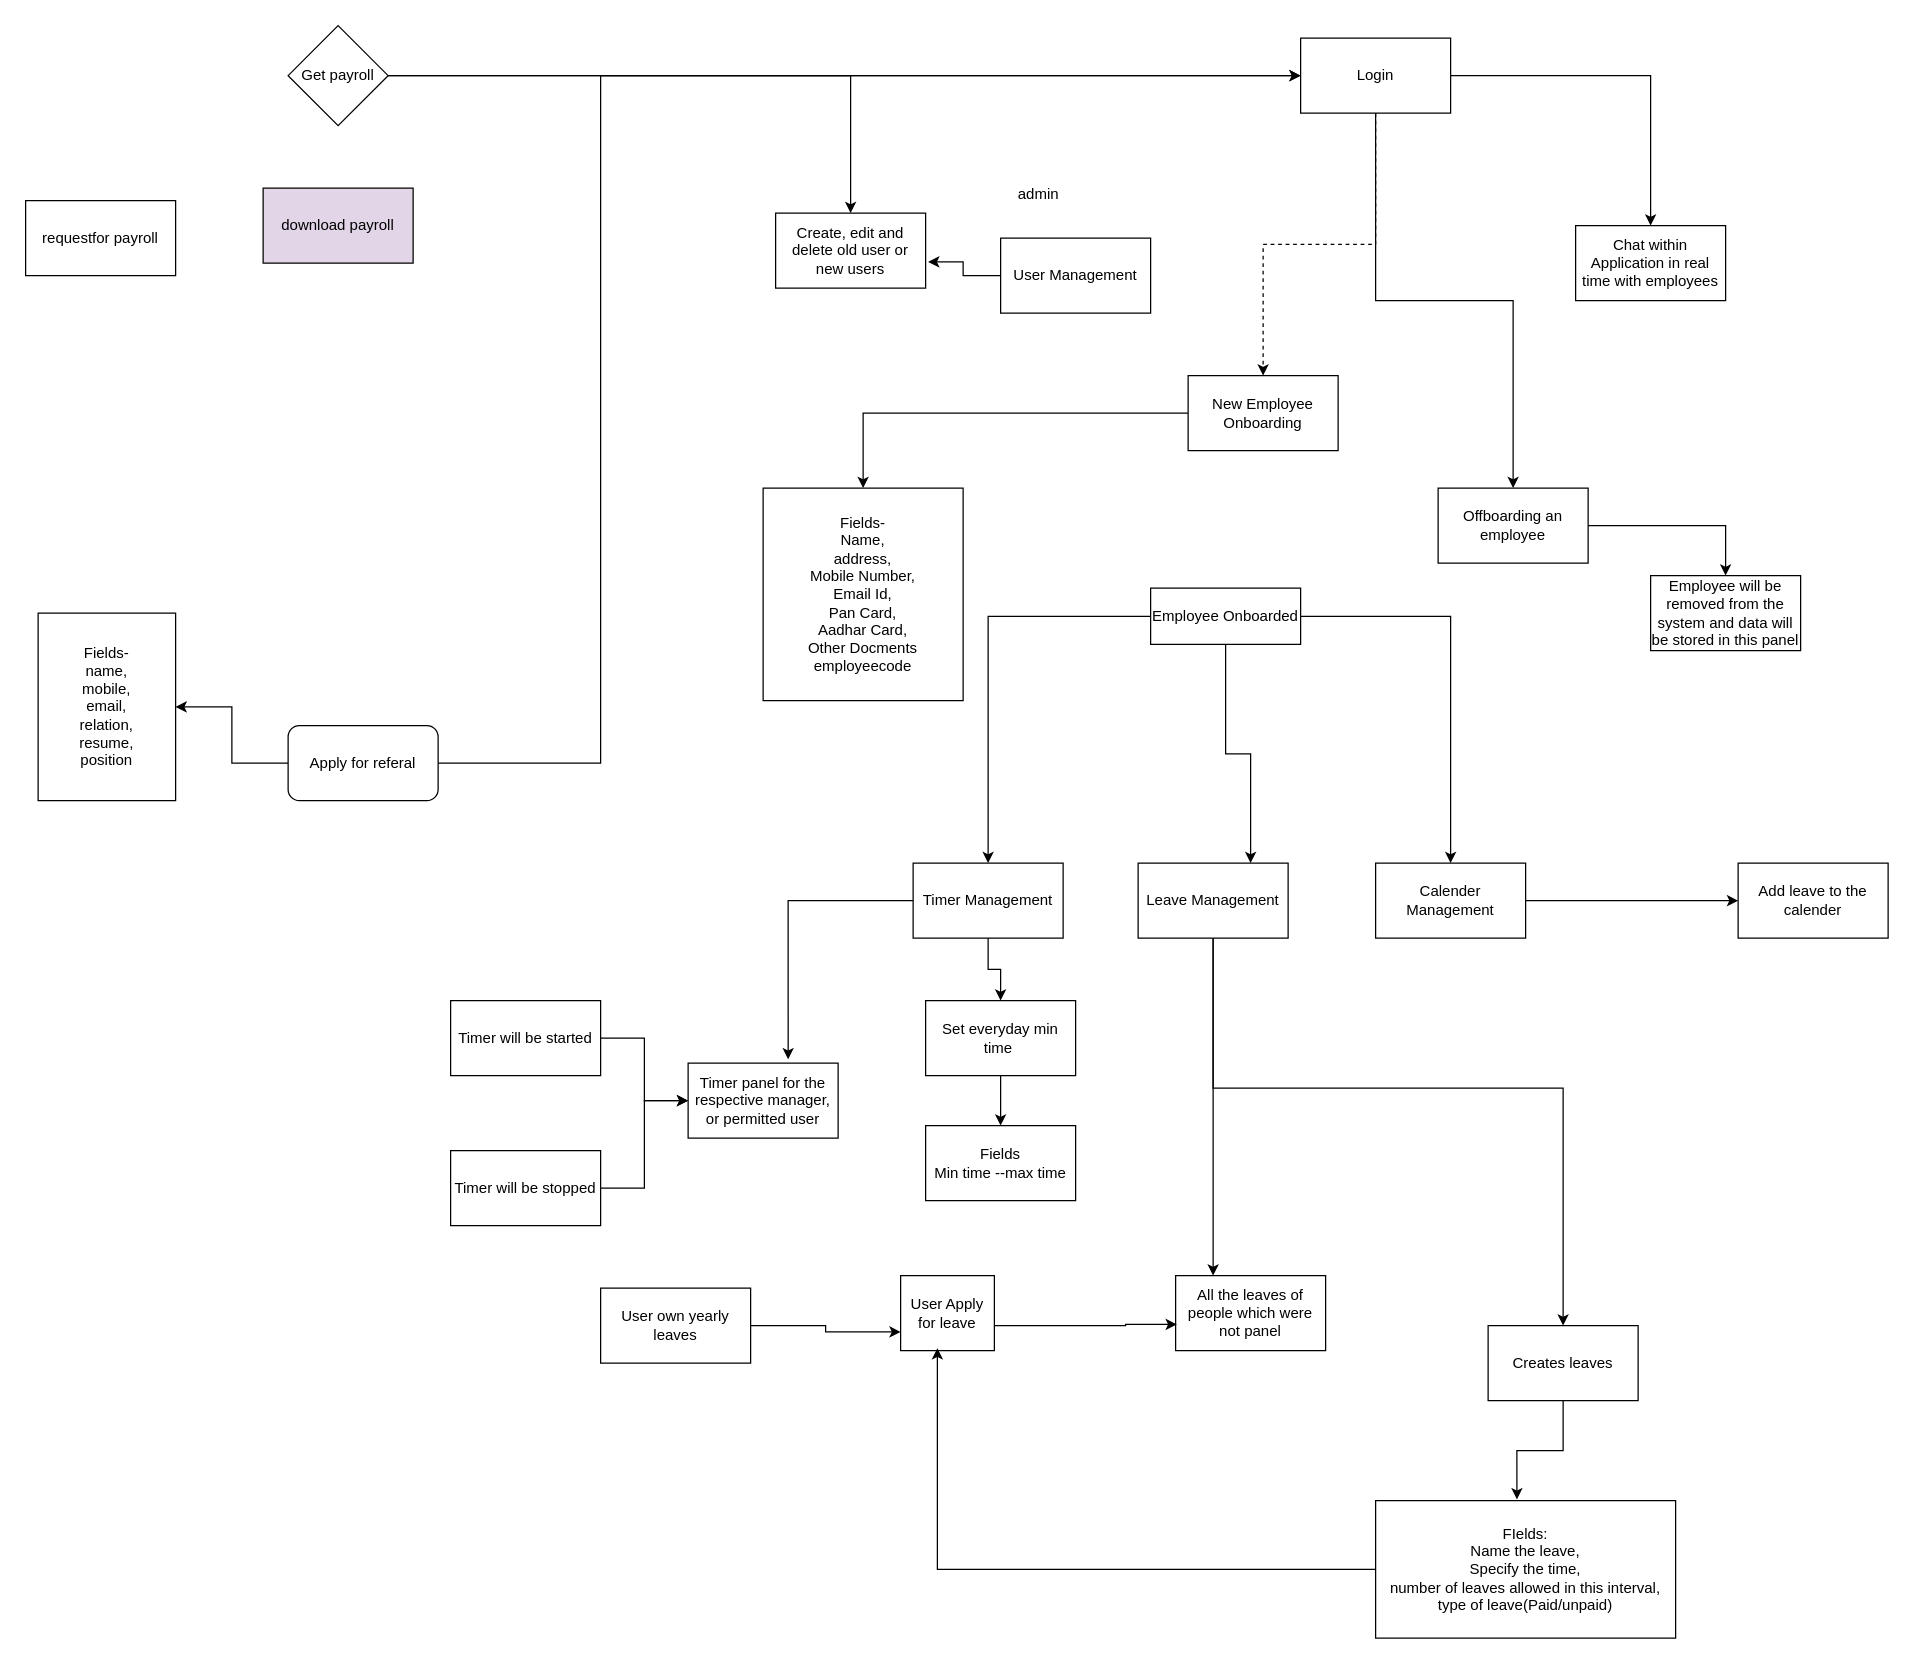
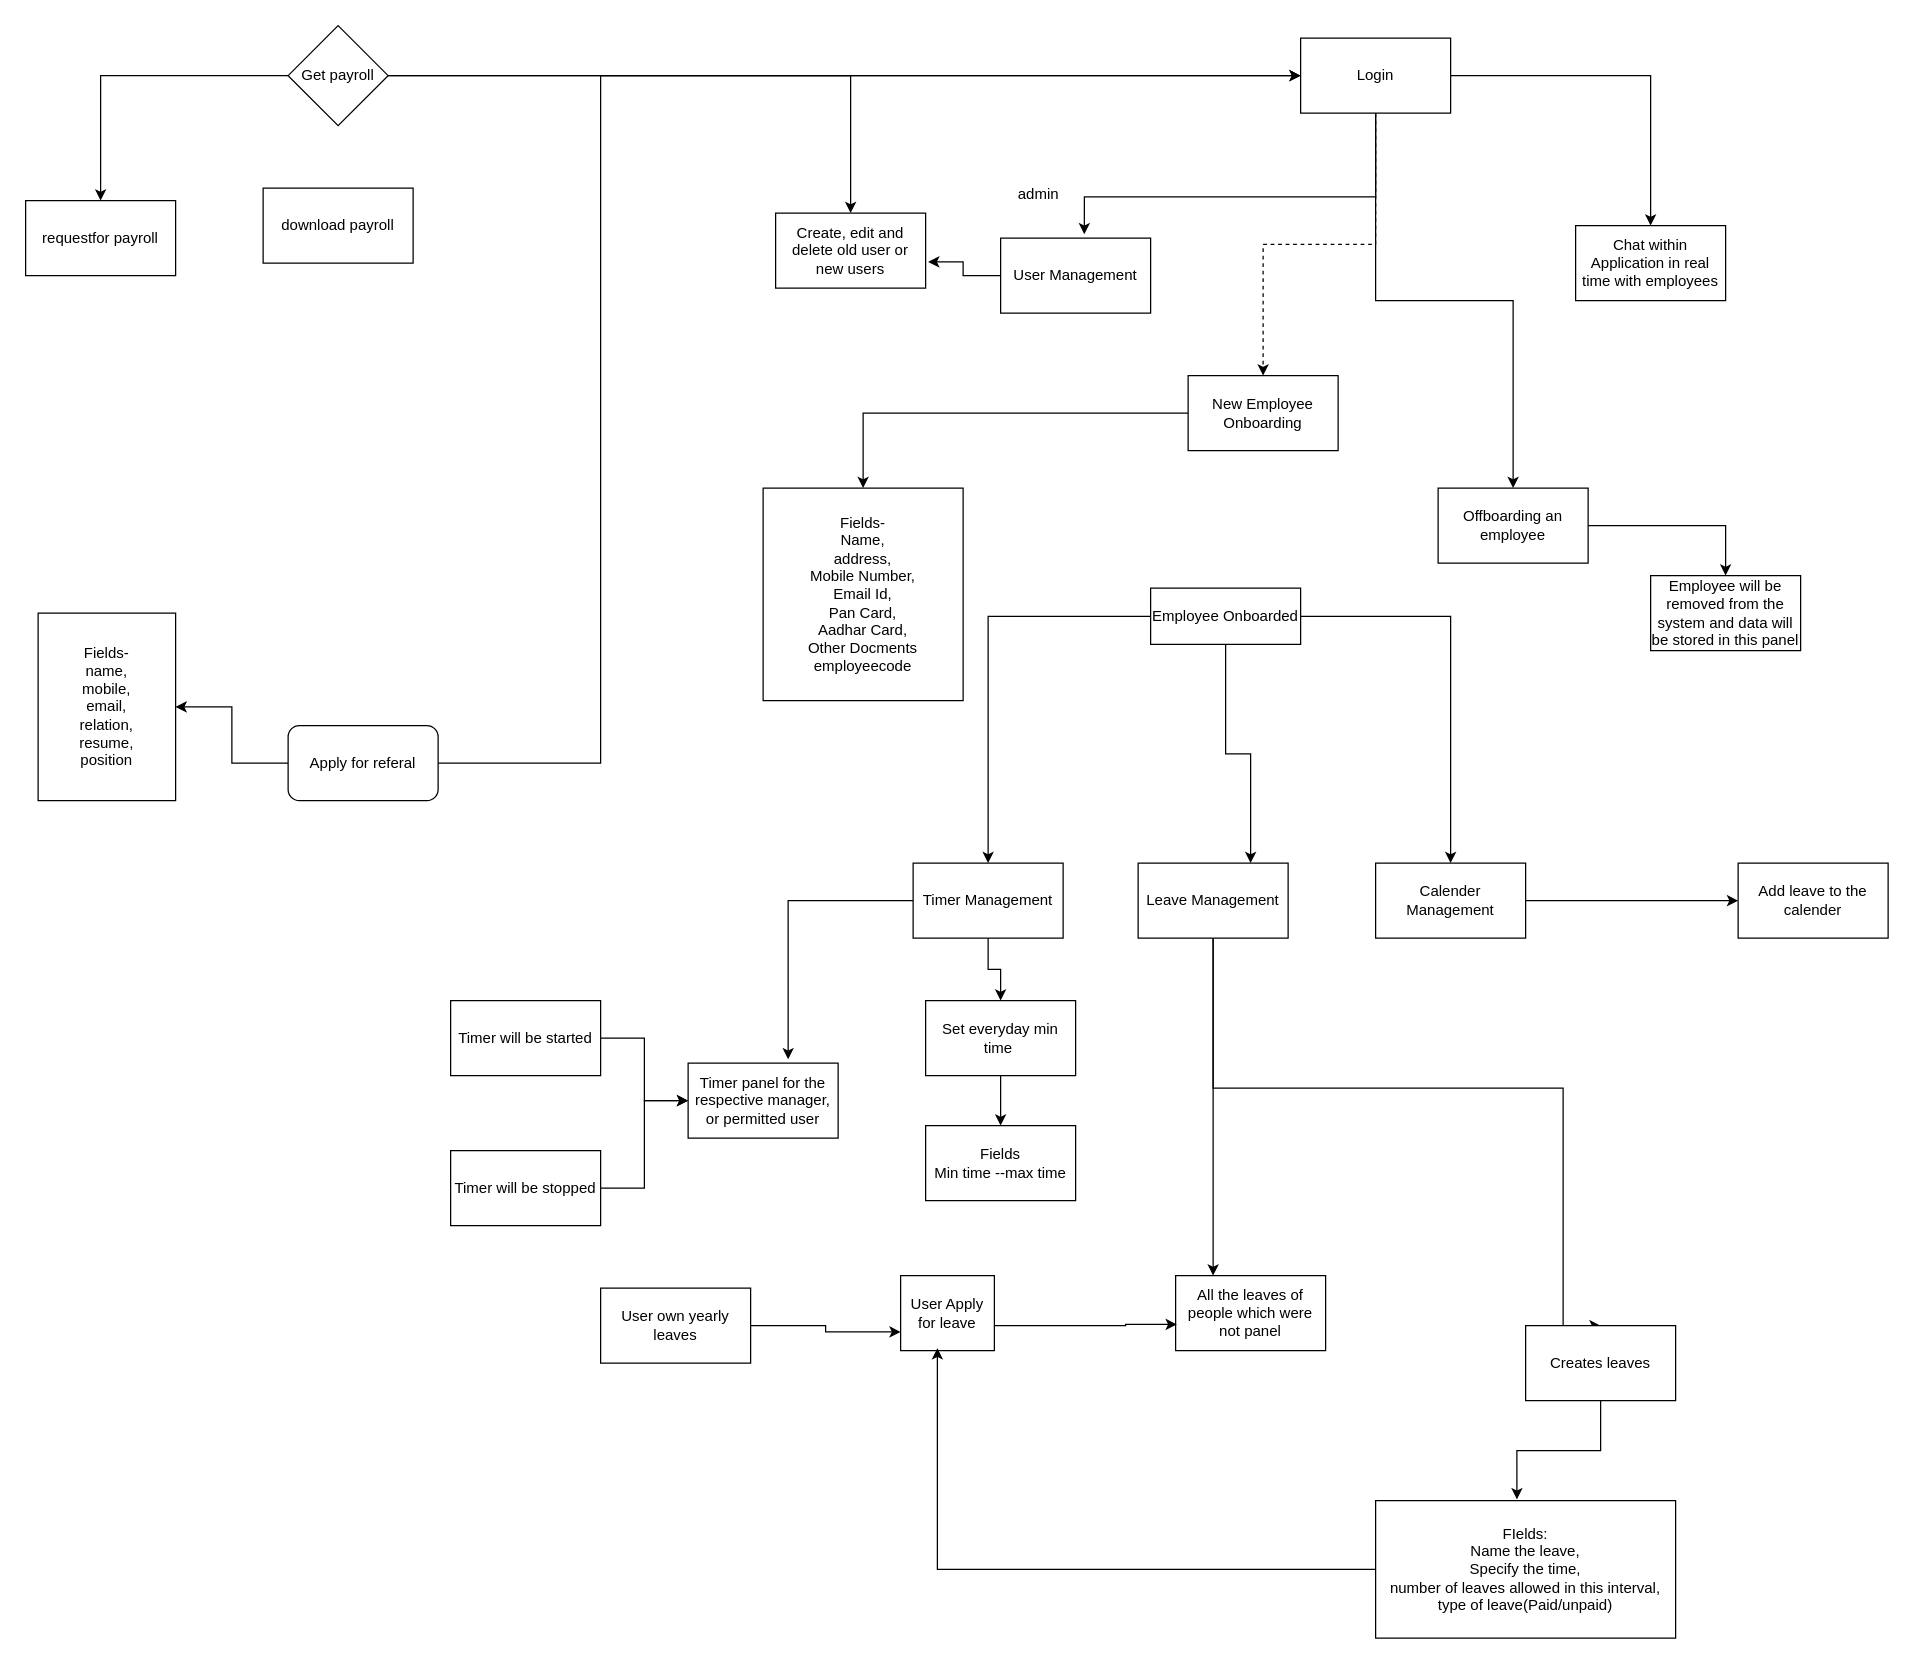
none -> (136, 76)
none -> (1214, 197)
(338, 226) -> (338, 226)
(1563, 1363) -> (1601, 1363)
